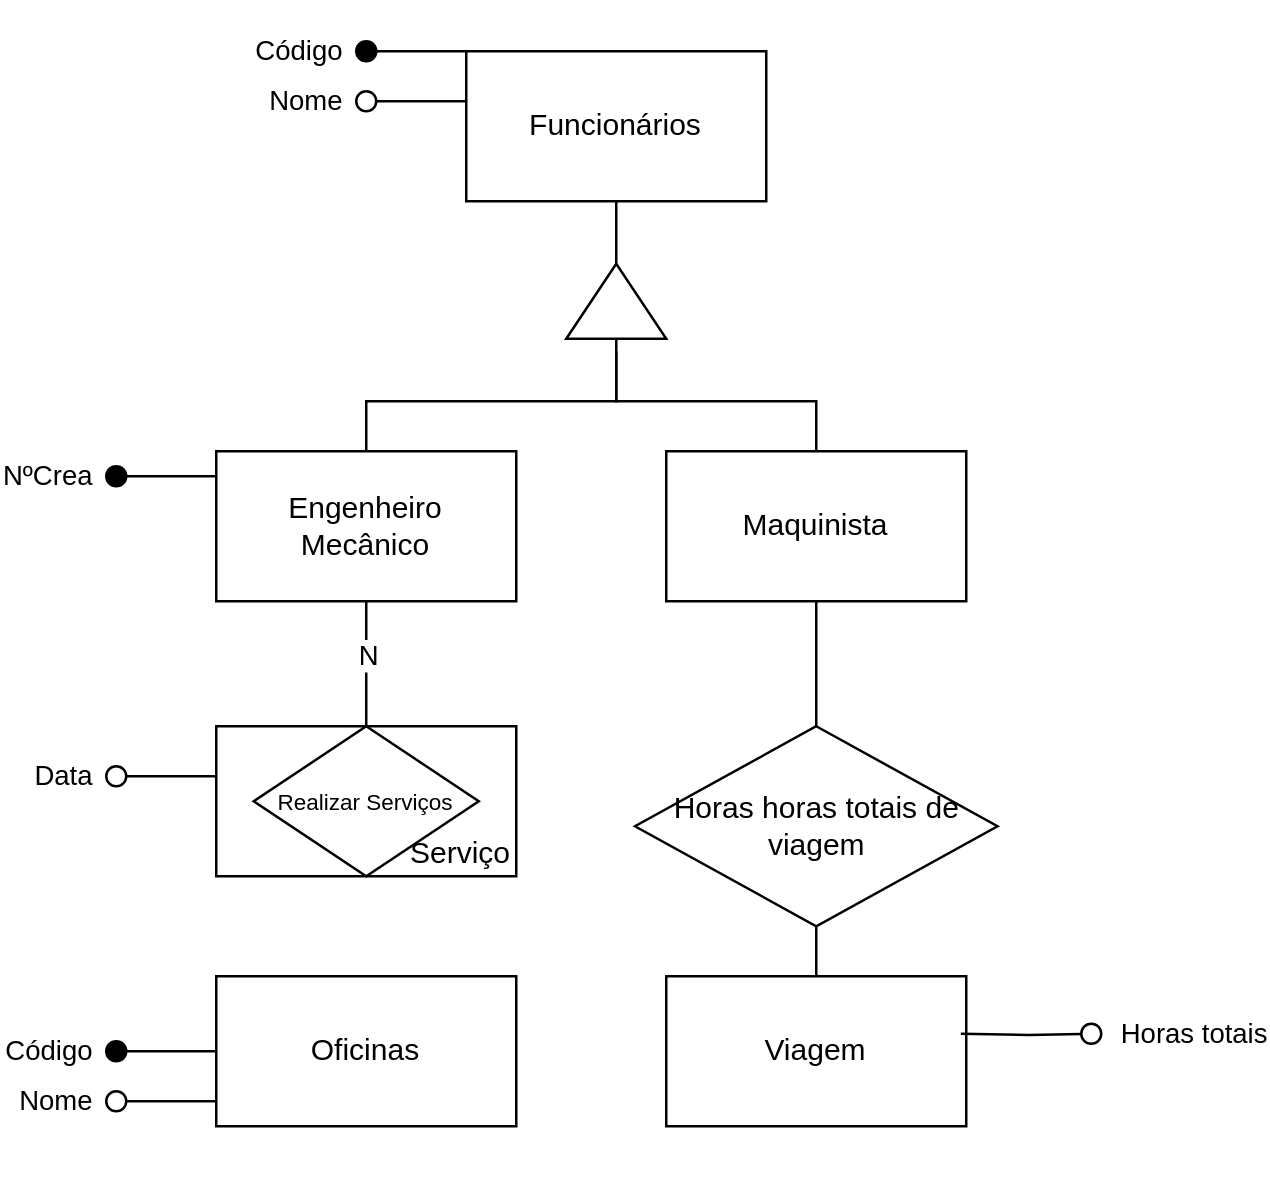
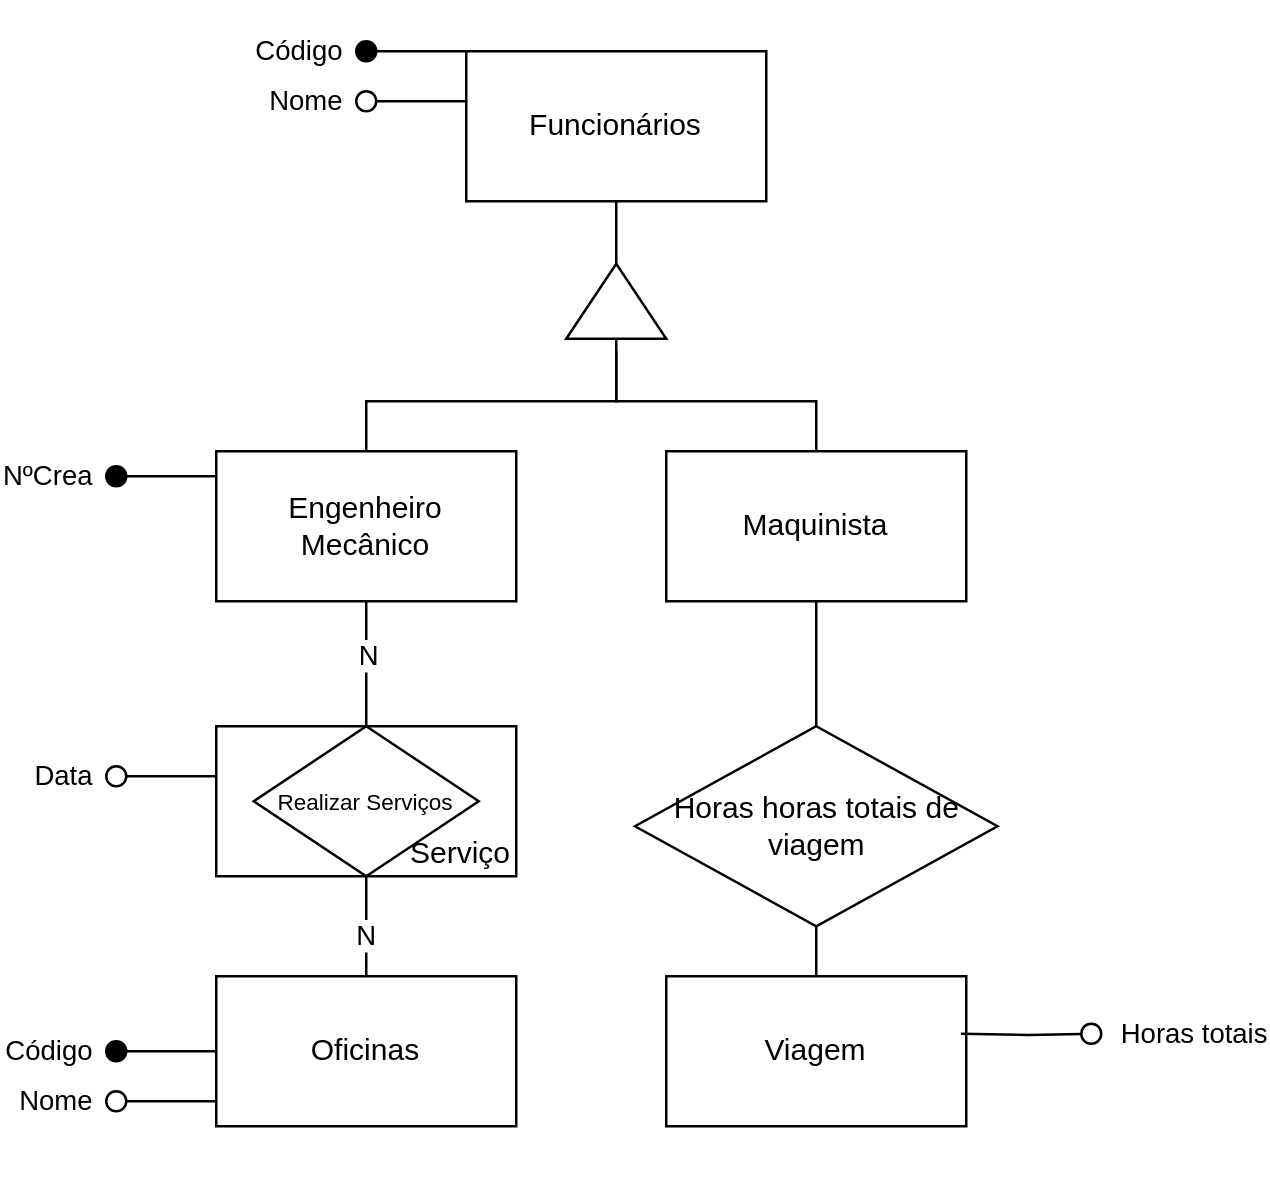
none -> (366, 898)
